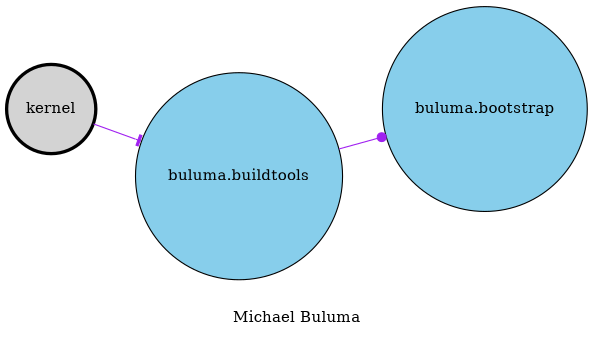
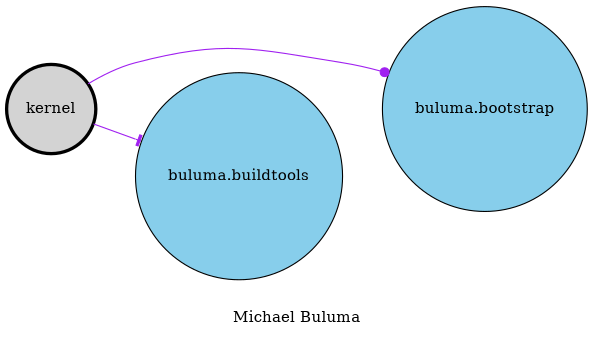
(358, 144) -> (232, 49)
